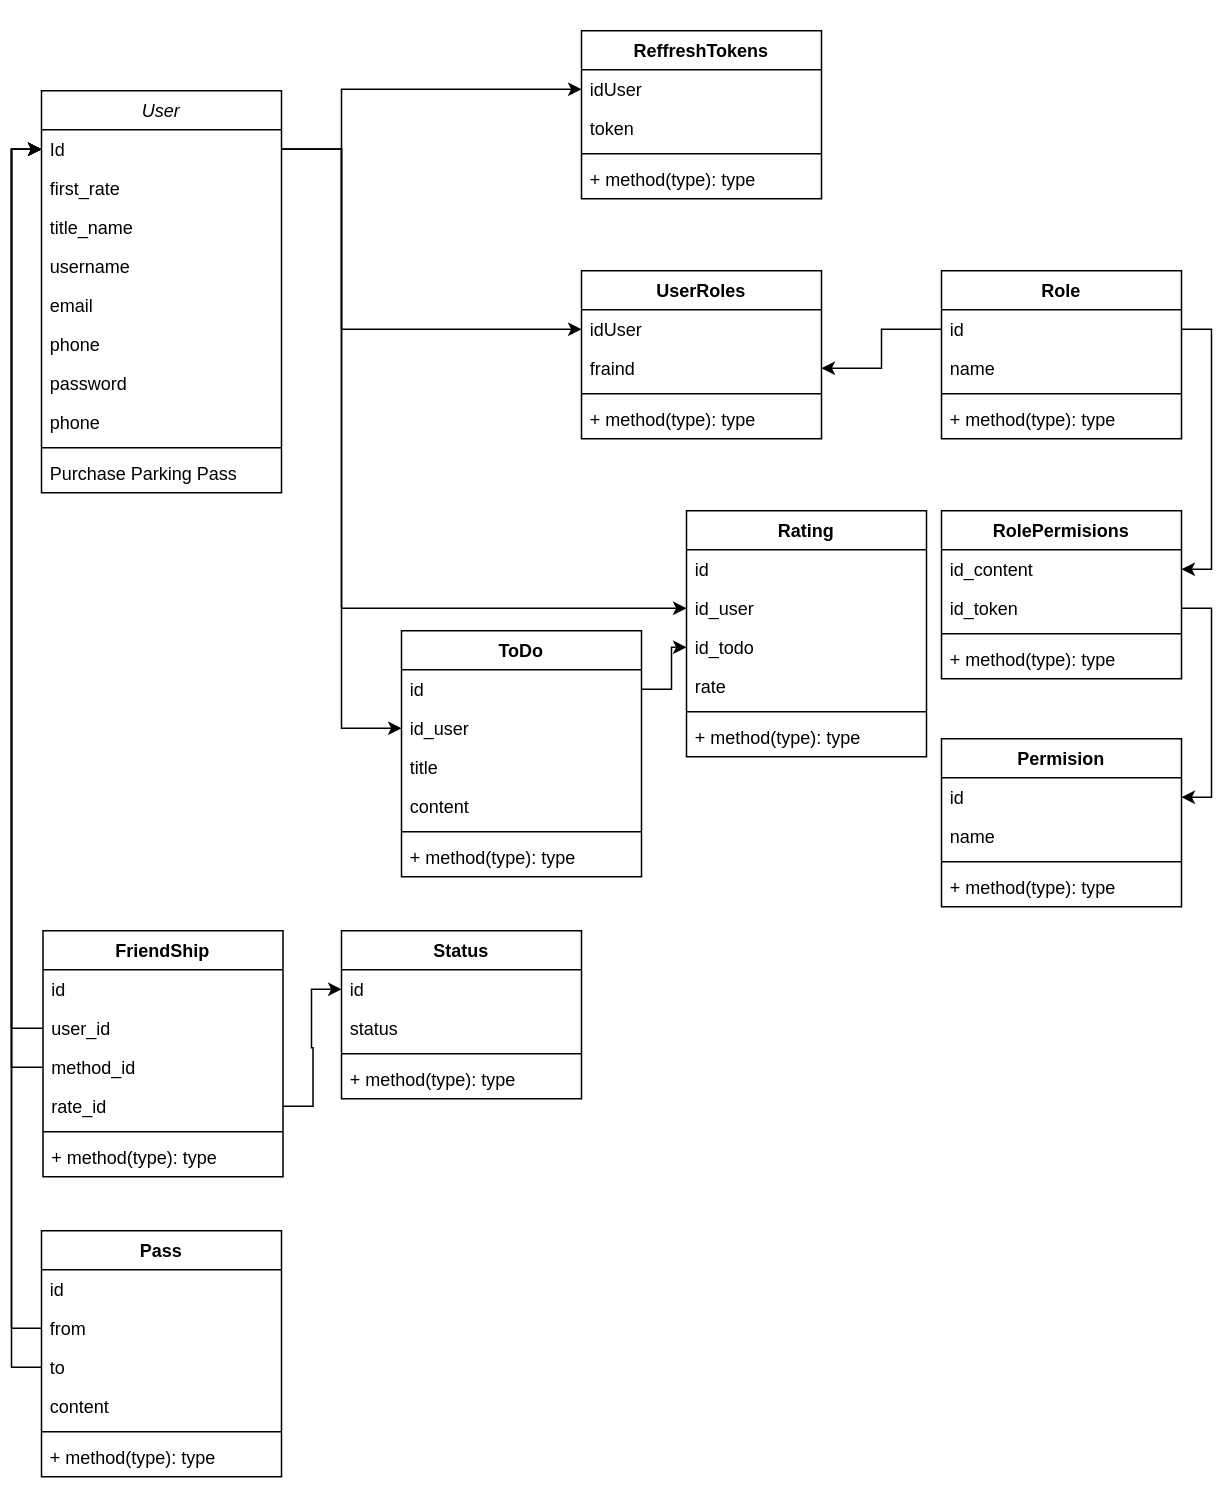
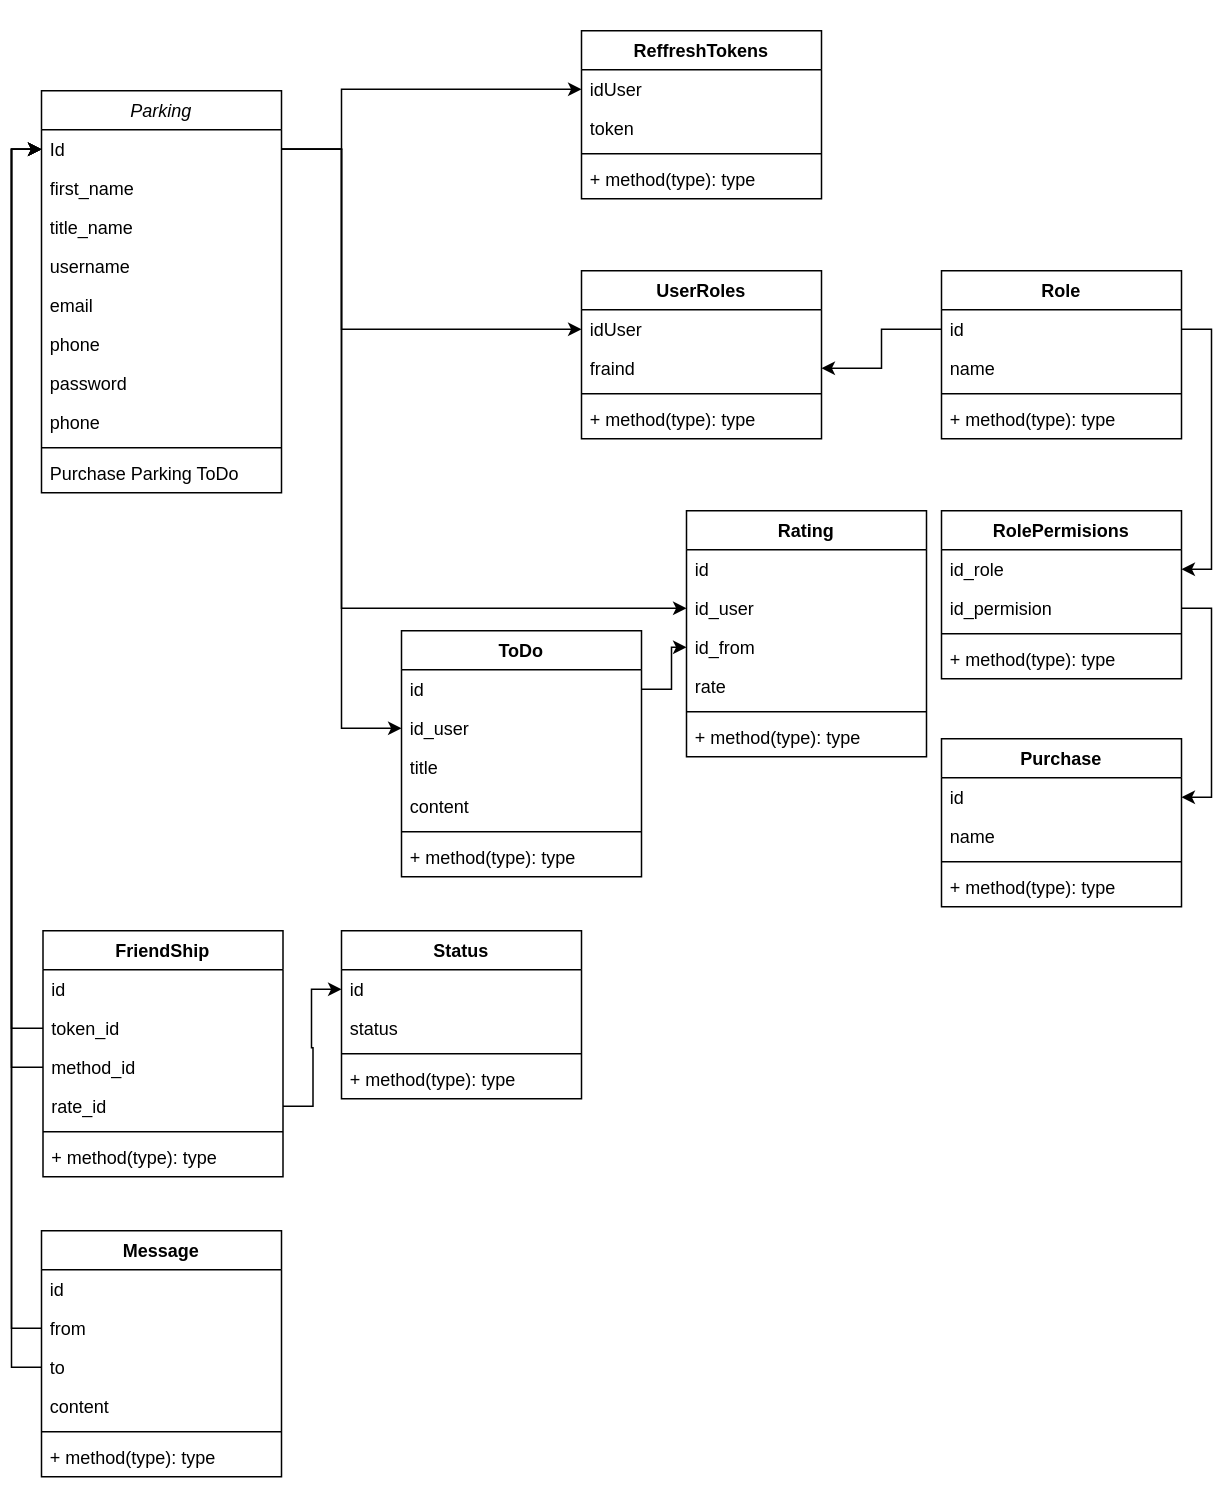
(161, 111) -> (161, 111)
(98, 189) -> (98, 189)
(148, 474) -> (148, 474)
(998, 570) -> (980, 570)
(987, 609) -> (1003, 609)
(727, 648) -> (727, 648)
(1061, 759) -> (1061, 759)
(84, 1029) -> (89, 1029)
(161, 1251) -> (161, 1251)
